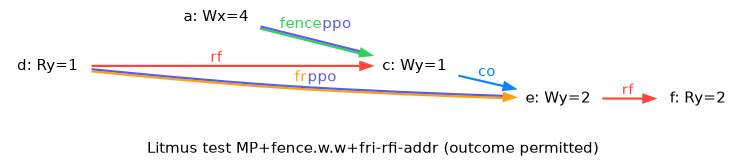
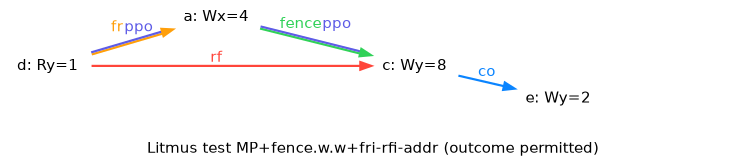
(415, 66) -> (415, 66)
(297, 88) -> (127, 43)
(698, 99) -> none
